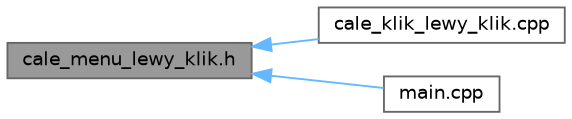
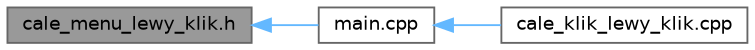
(295, 42) -> (477, 25)
